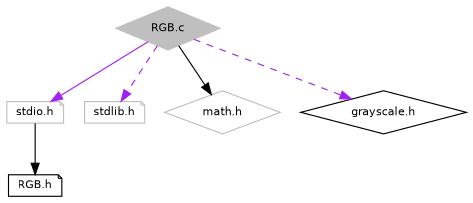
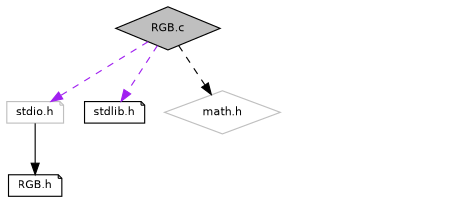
(168, 28) -> (168, 28)
(192, 65) -> (192, 65)
(104, 69) -> (104, 69)
(115, 112) -> (115, 112)
(384, 112) -> none
